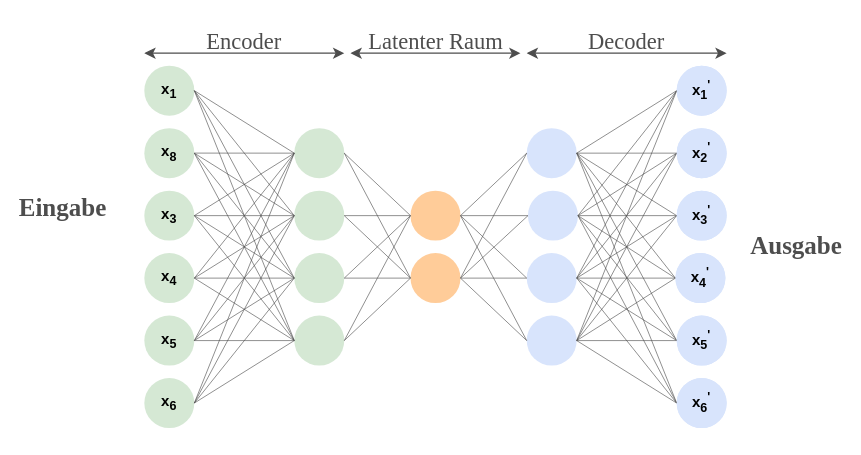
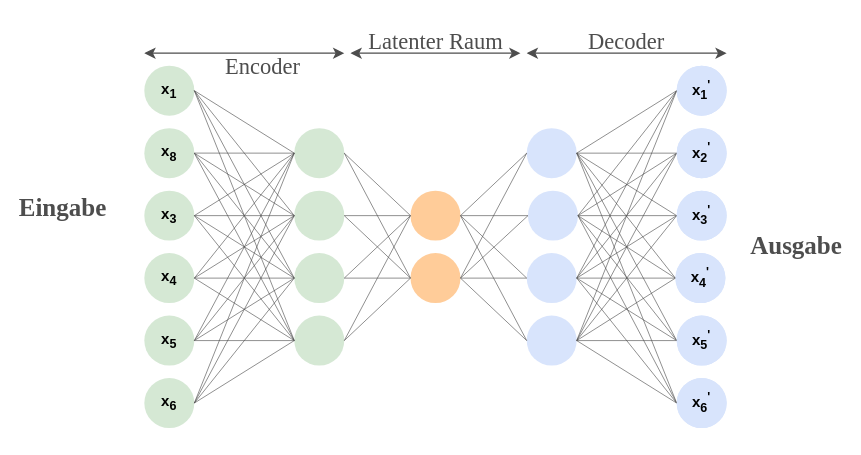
(244, 42) -> (263, 67)
